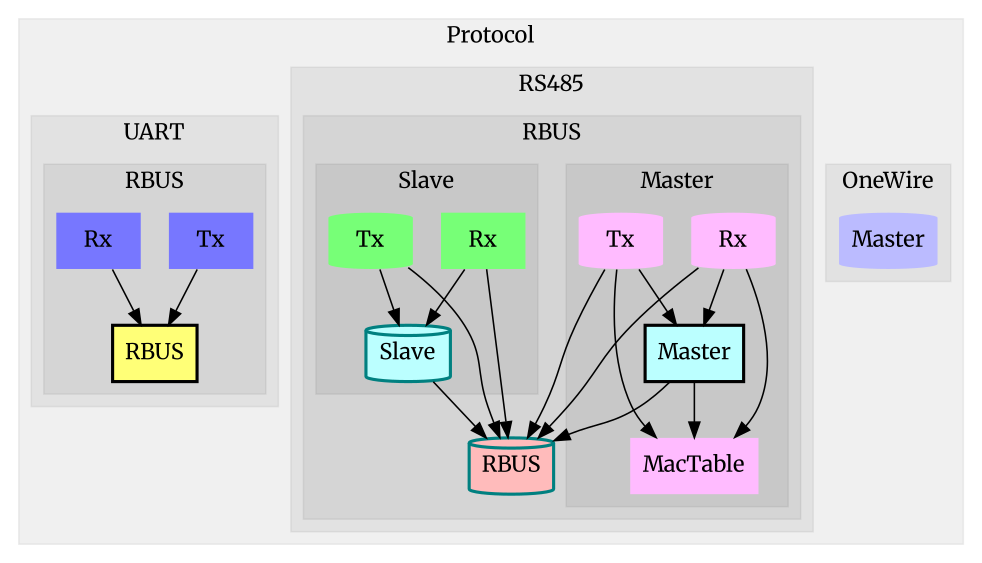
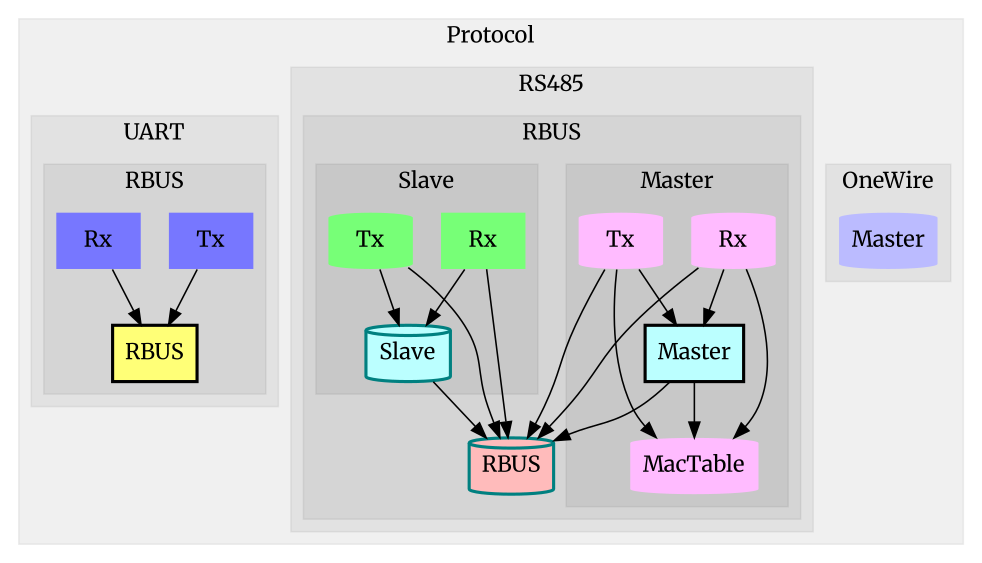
(694, 466) -> (694, 466)
